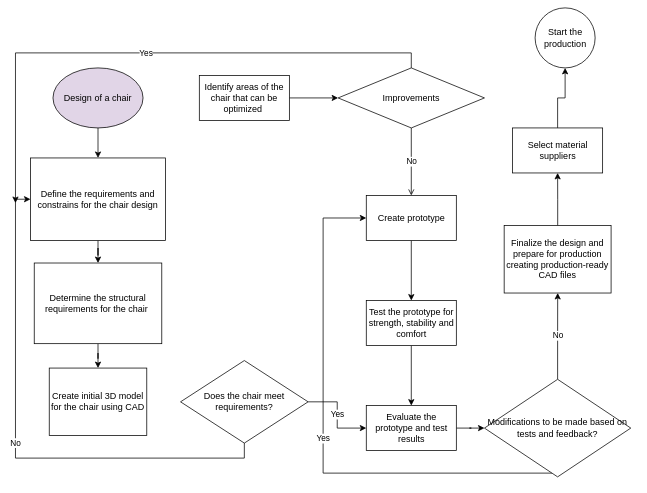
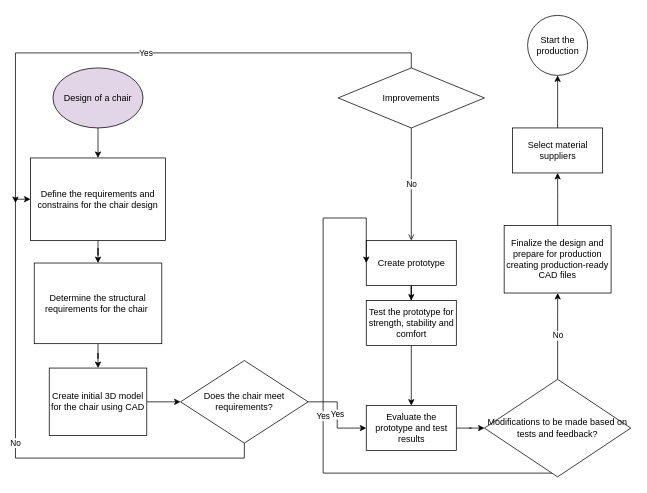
(565, 38) -> (557, 45)
(244, 98) -> none
(331, 98) -> none
(411, 218) -> (411, 263)
none -> (161, 402)
